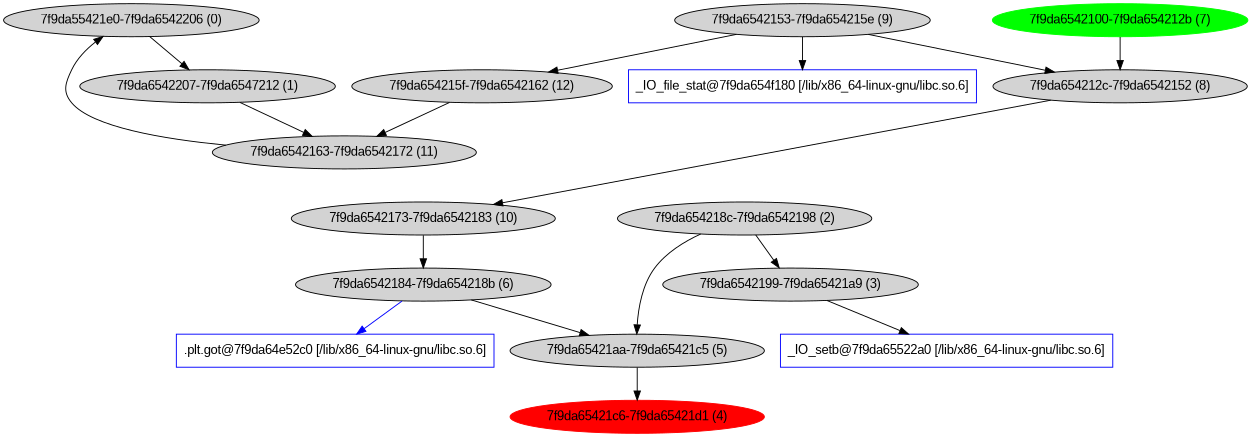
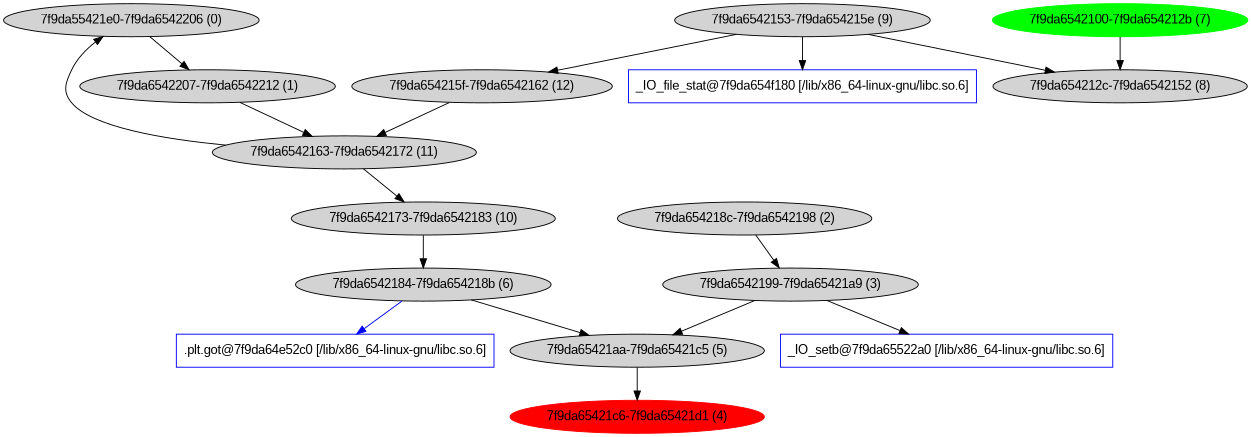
(208, 86) -> (208, 86)
(777, 151) -> (380, 182)
(654, 269) -> (718, 316)
